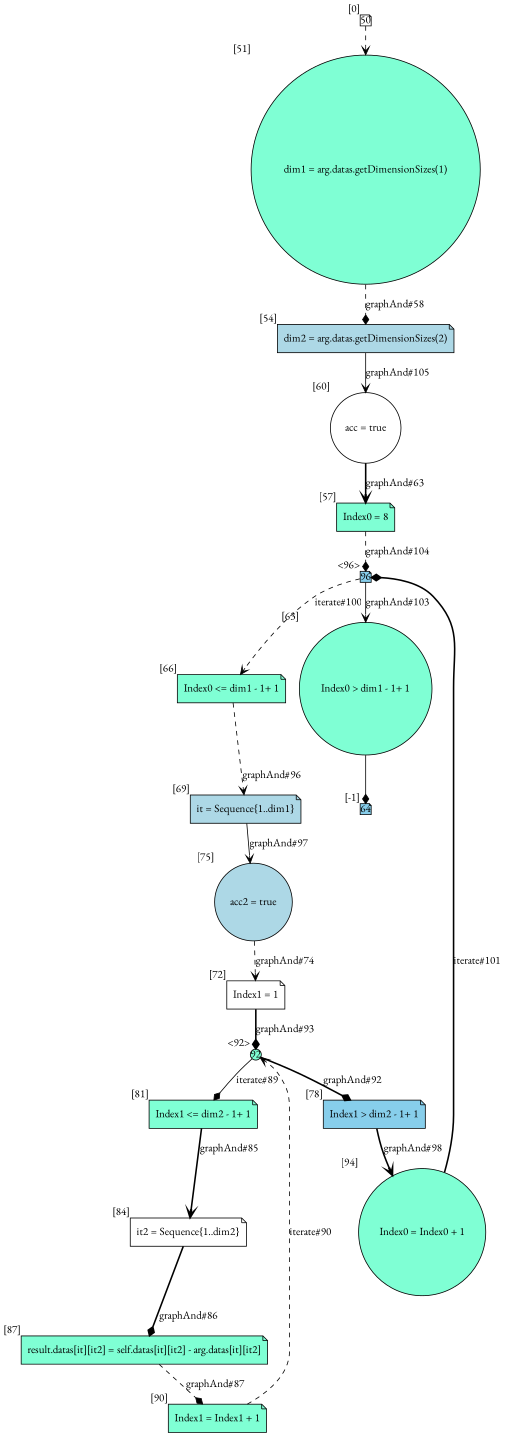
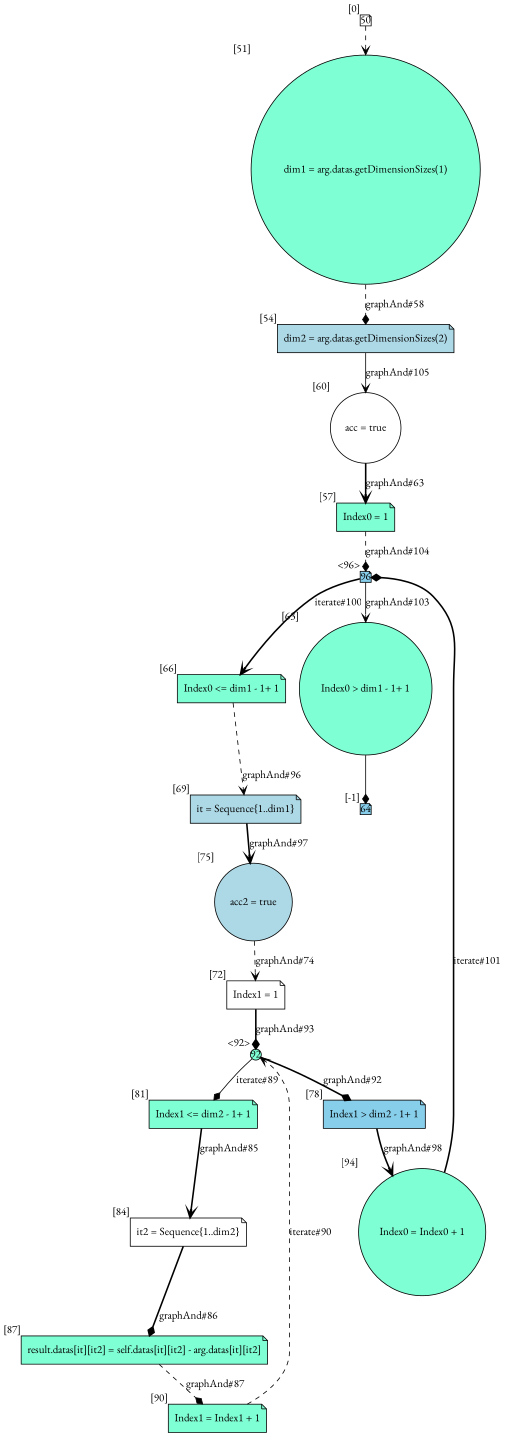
(366, 517) -> (366, 517)
(294, 612) -> (294, 612)
(248, 839) -> (248, 839)
